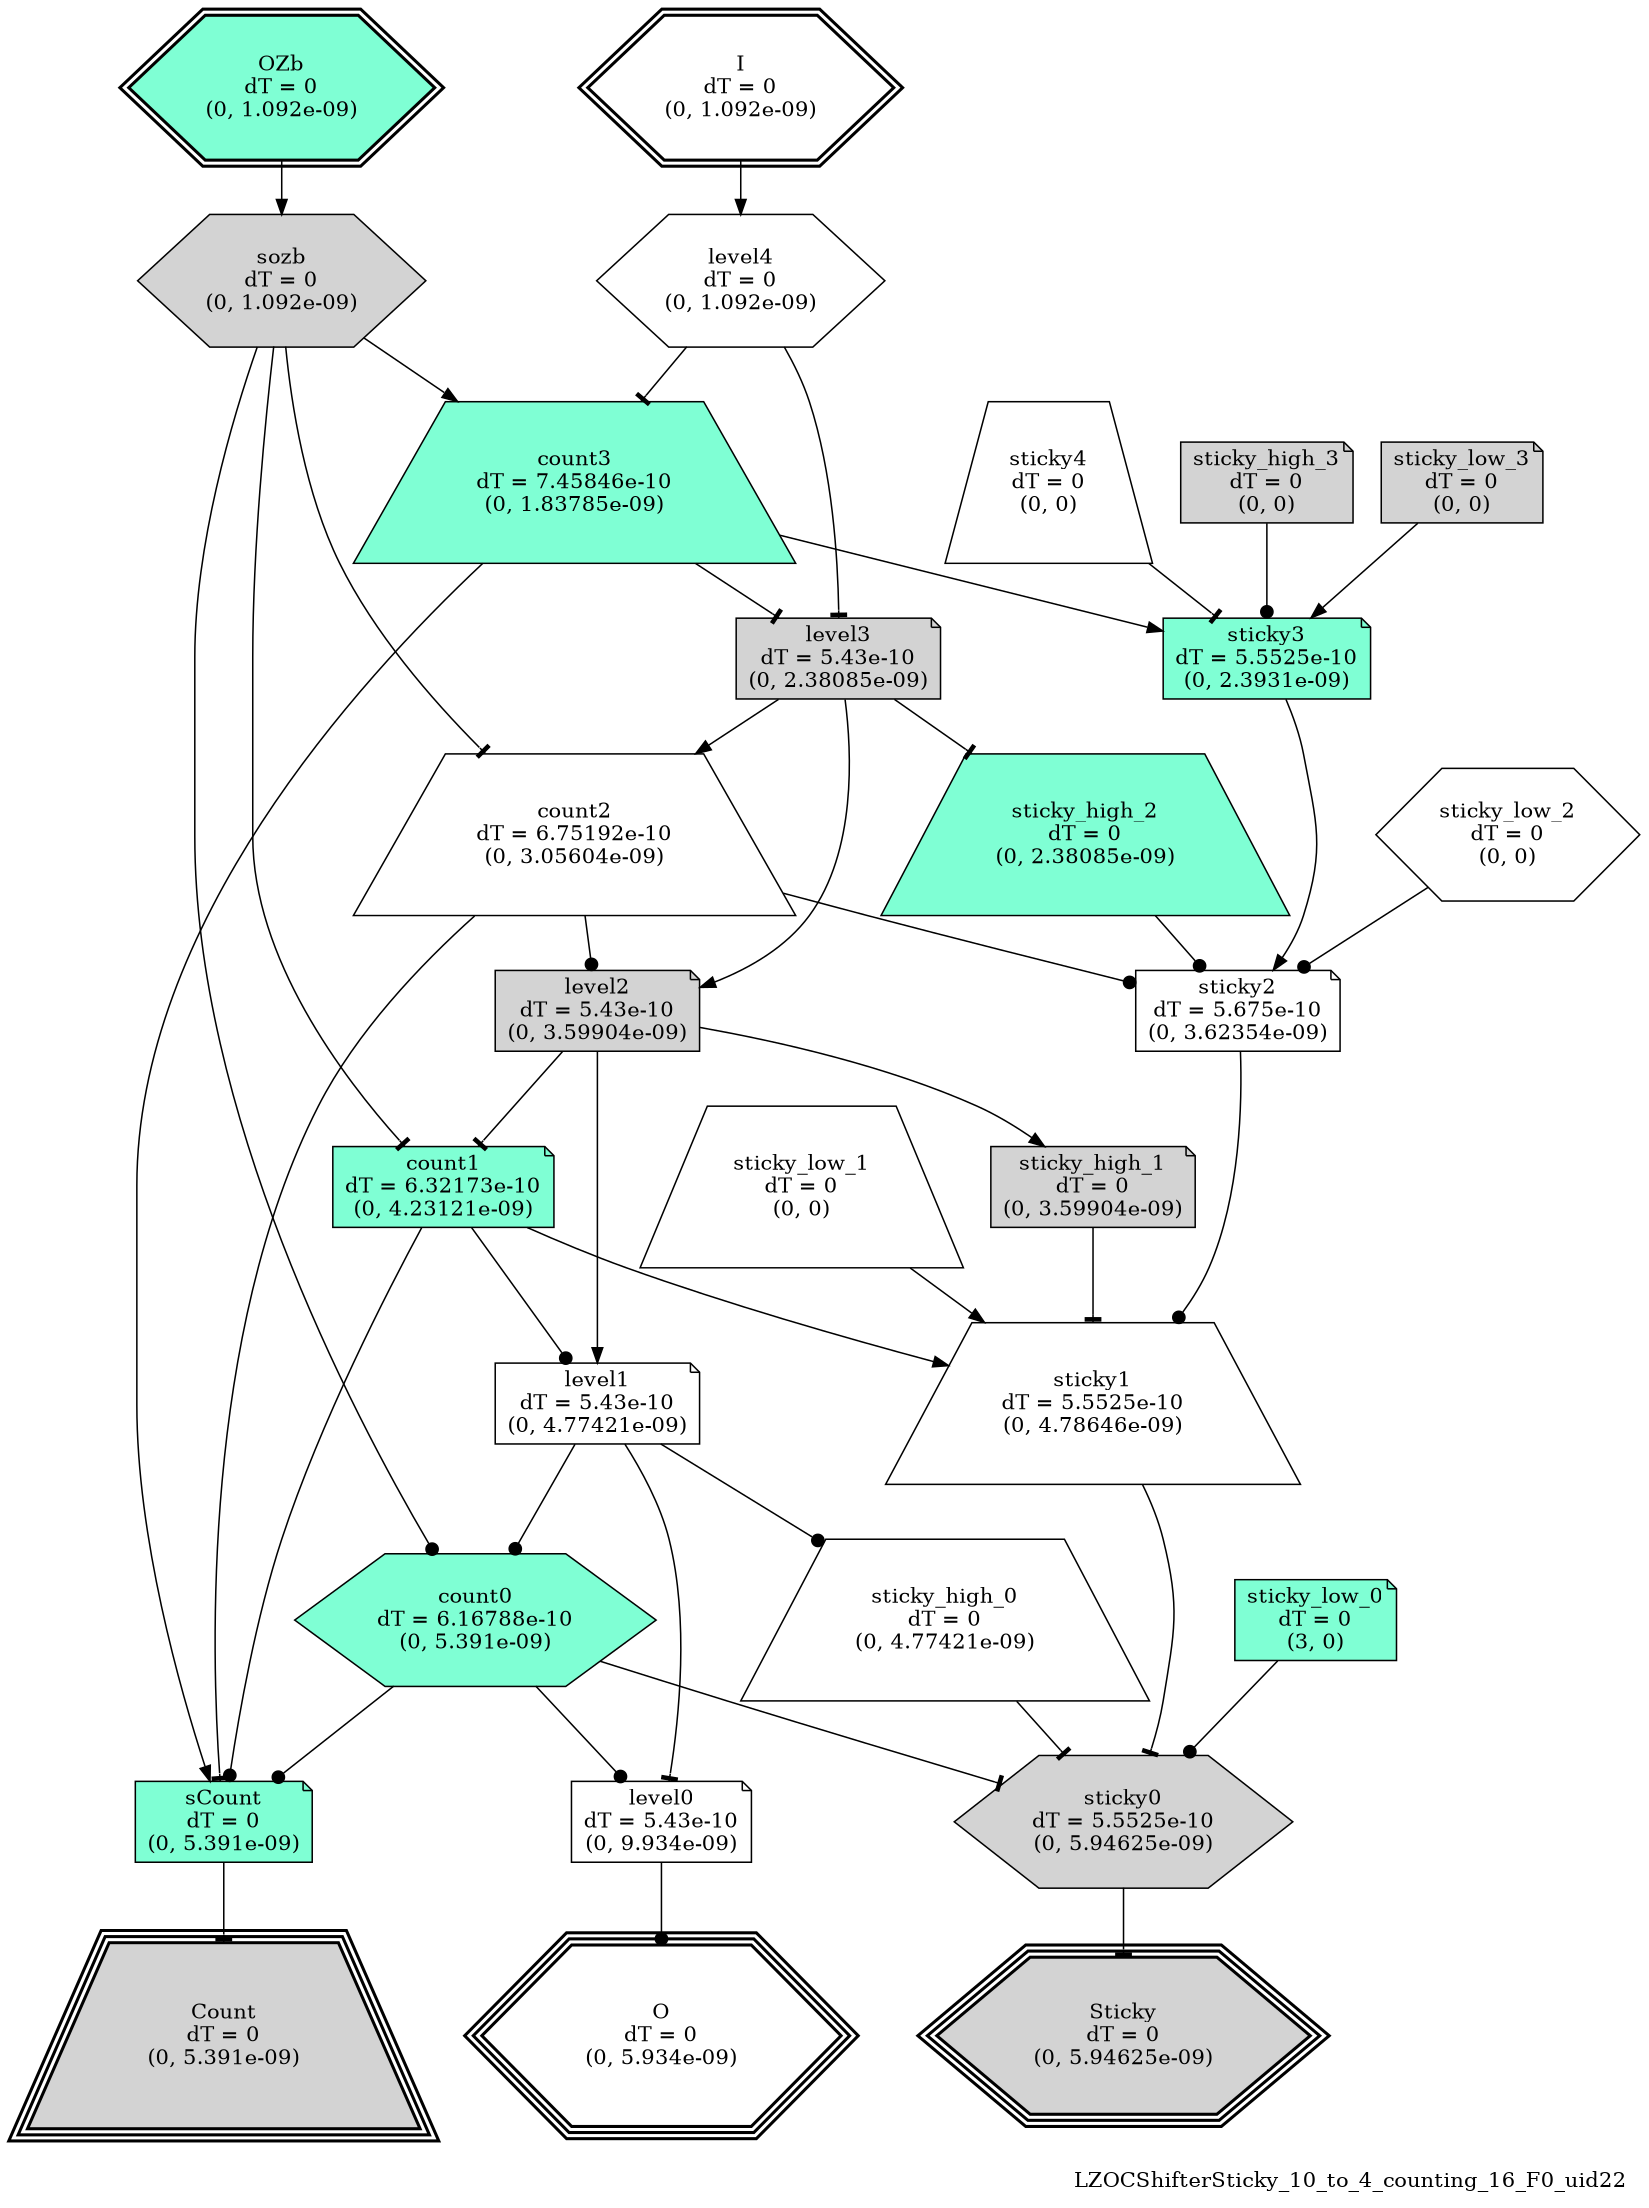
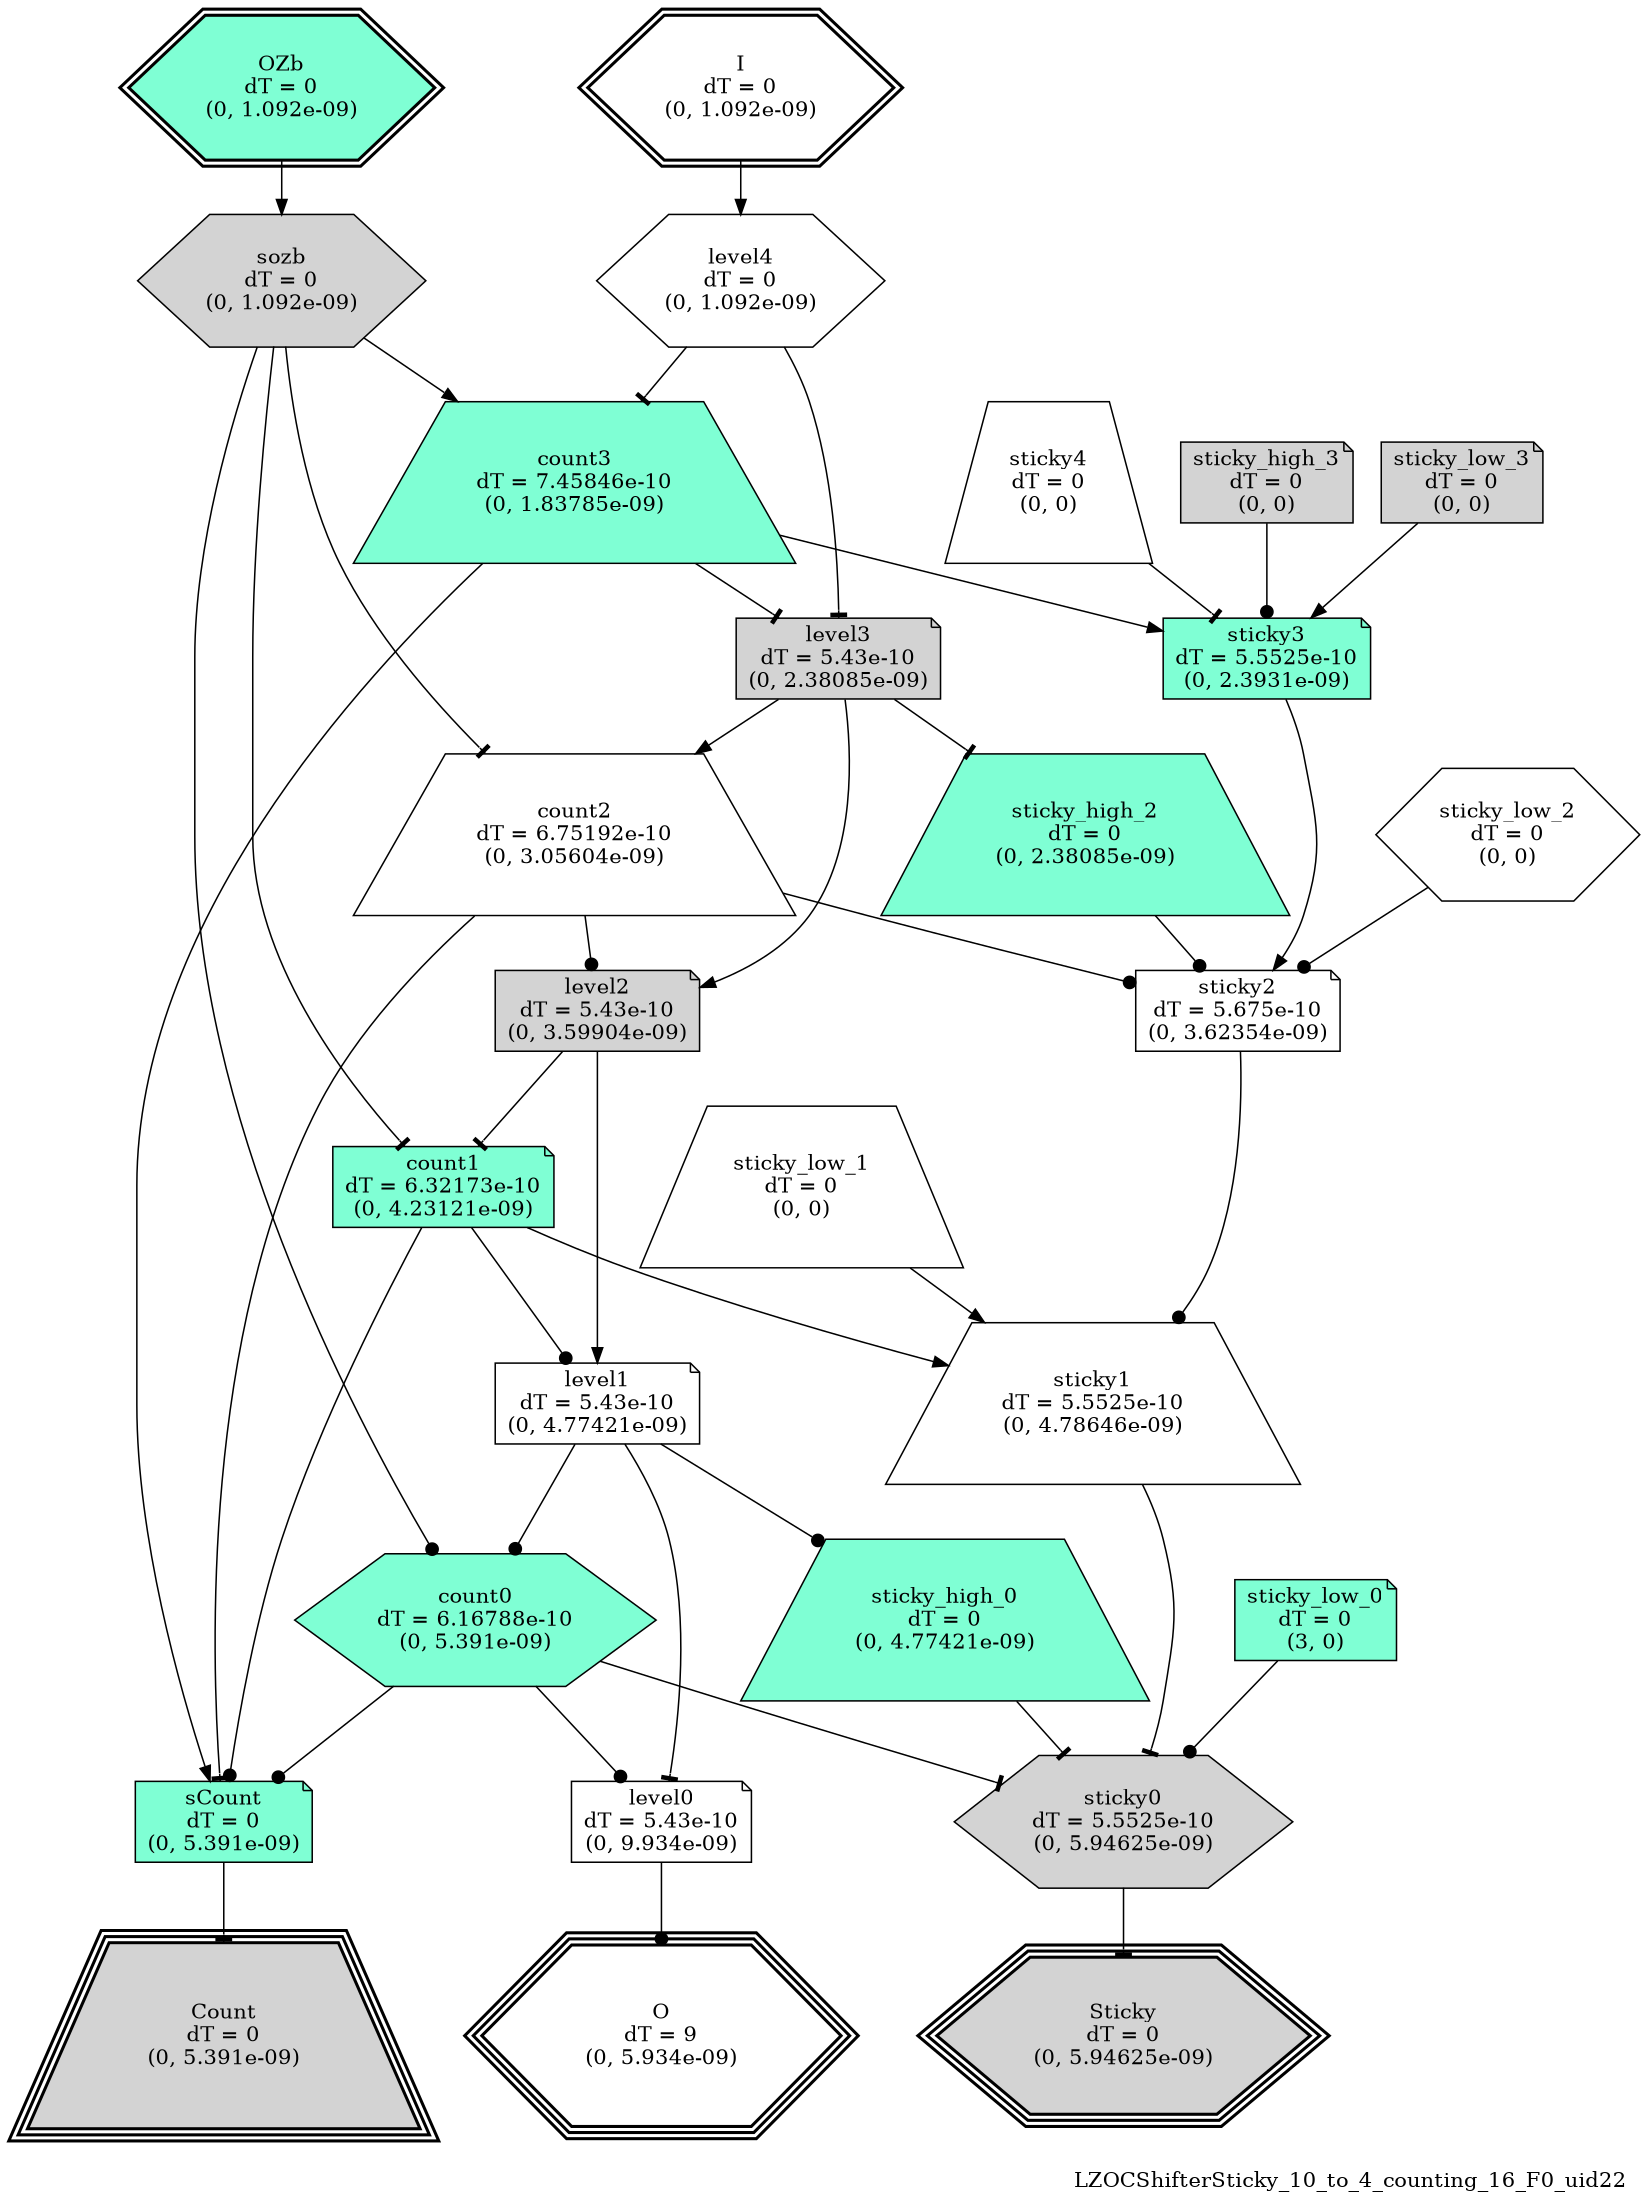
(1093, 1187) -> none
(945, 1620) -> (945, 1620)
(661, 2036) -> (661, 2036)
